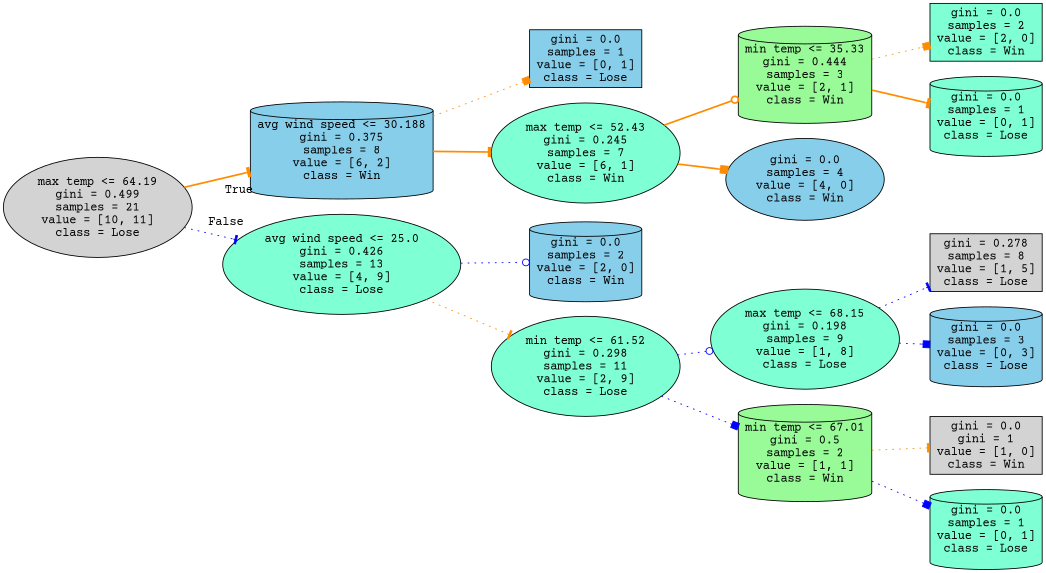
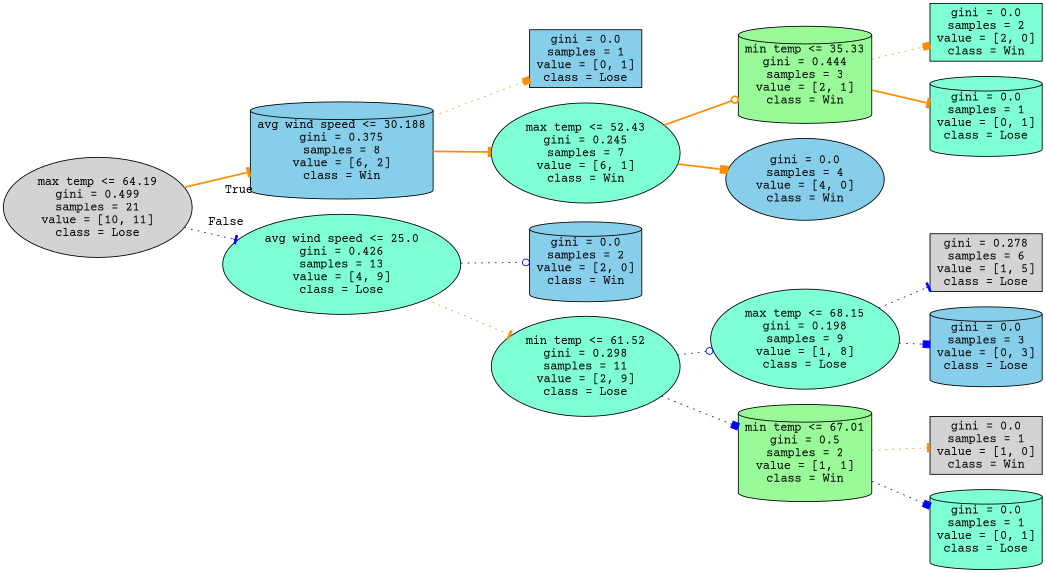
(986, 263) -> (986, 263)
(986, 445) -> (986, 445)
